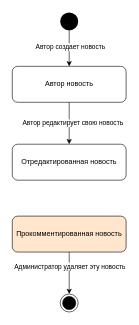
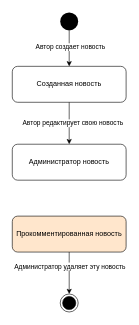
(69, 84) -> (69, 84)
(69, 162) -> (69, 162)
